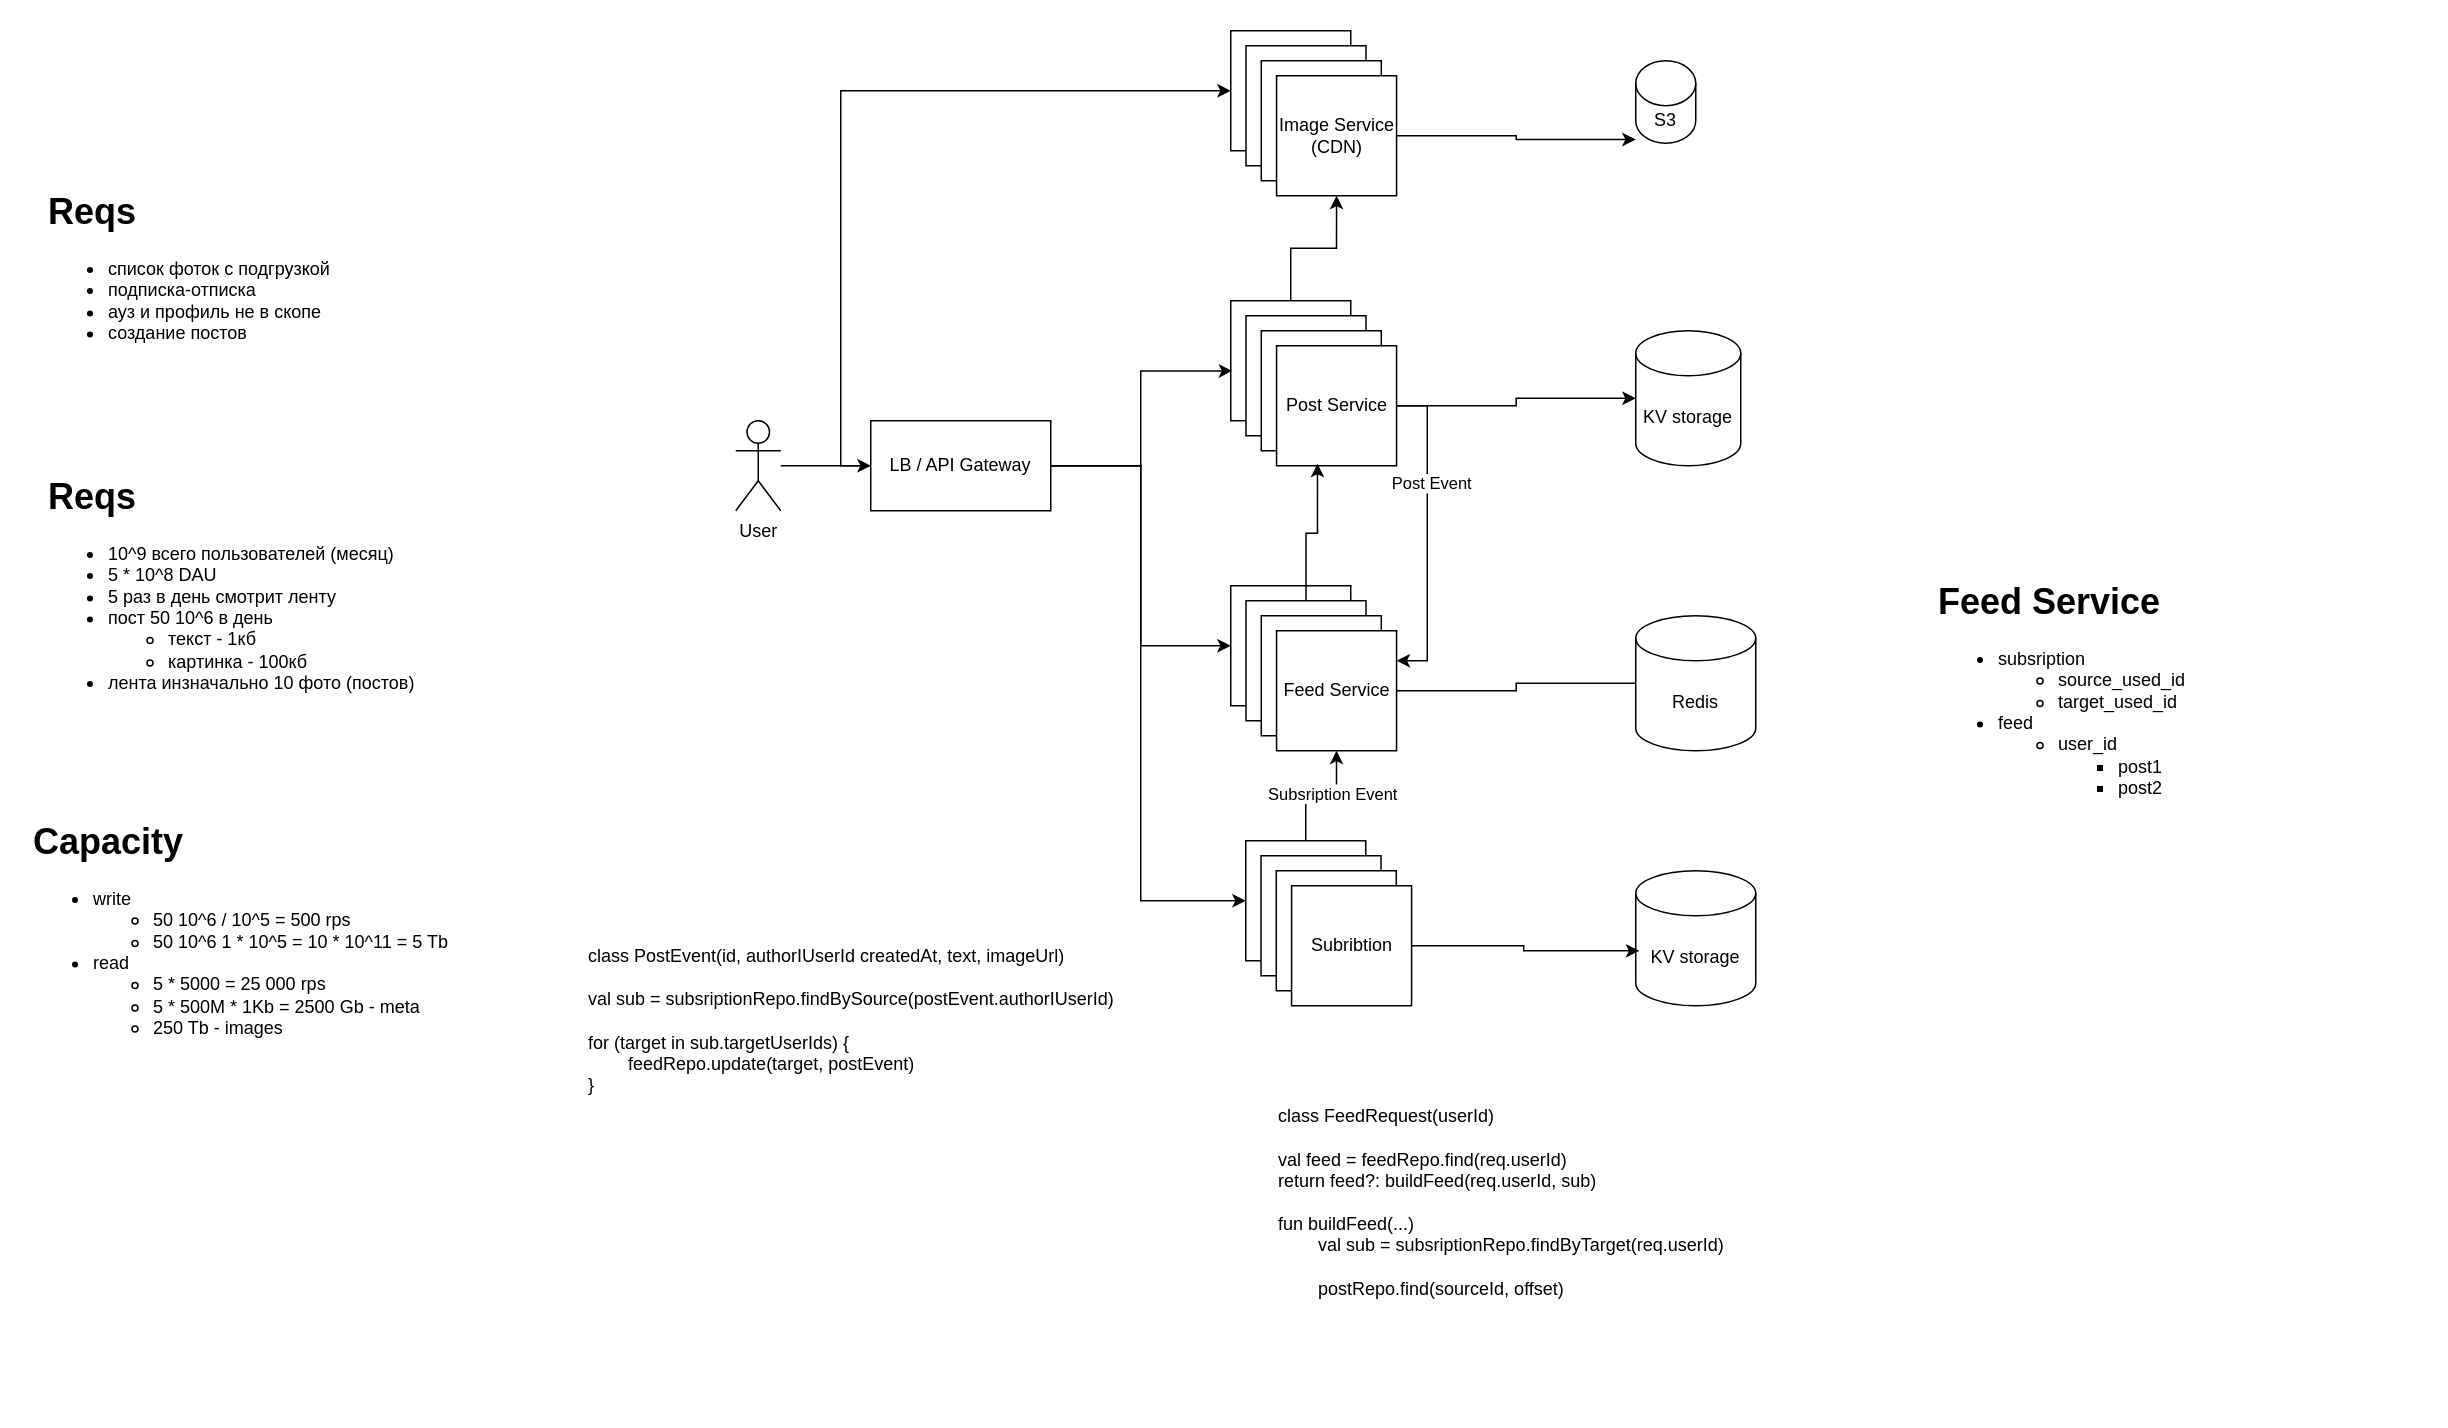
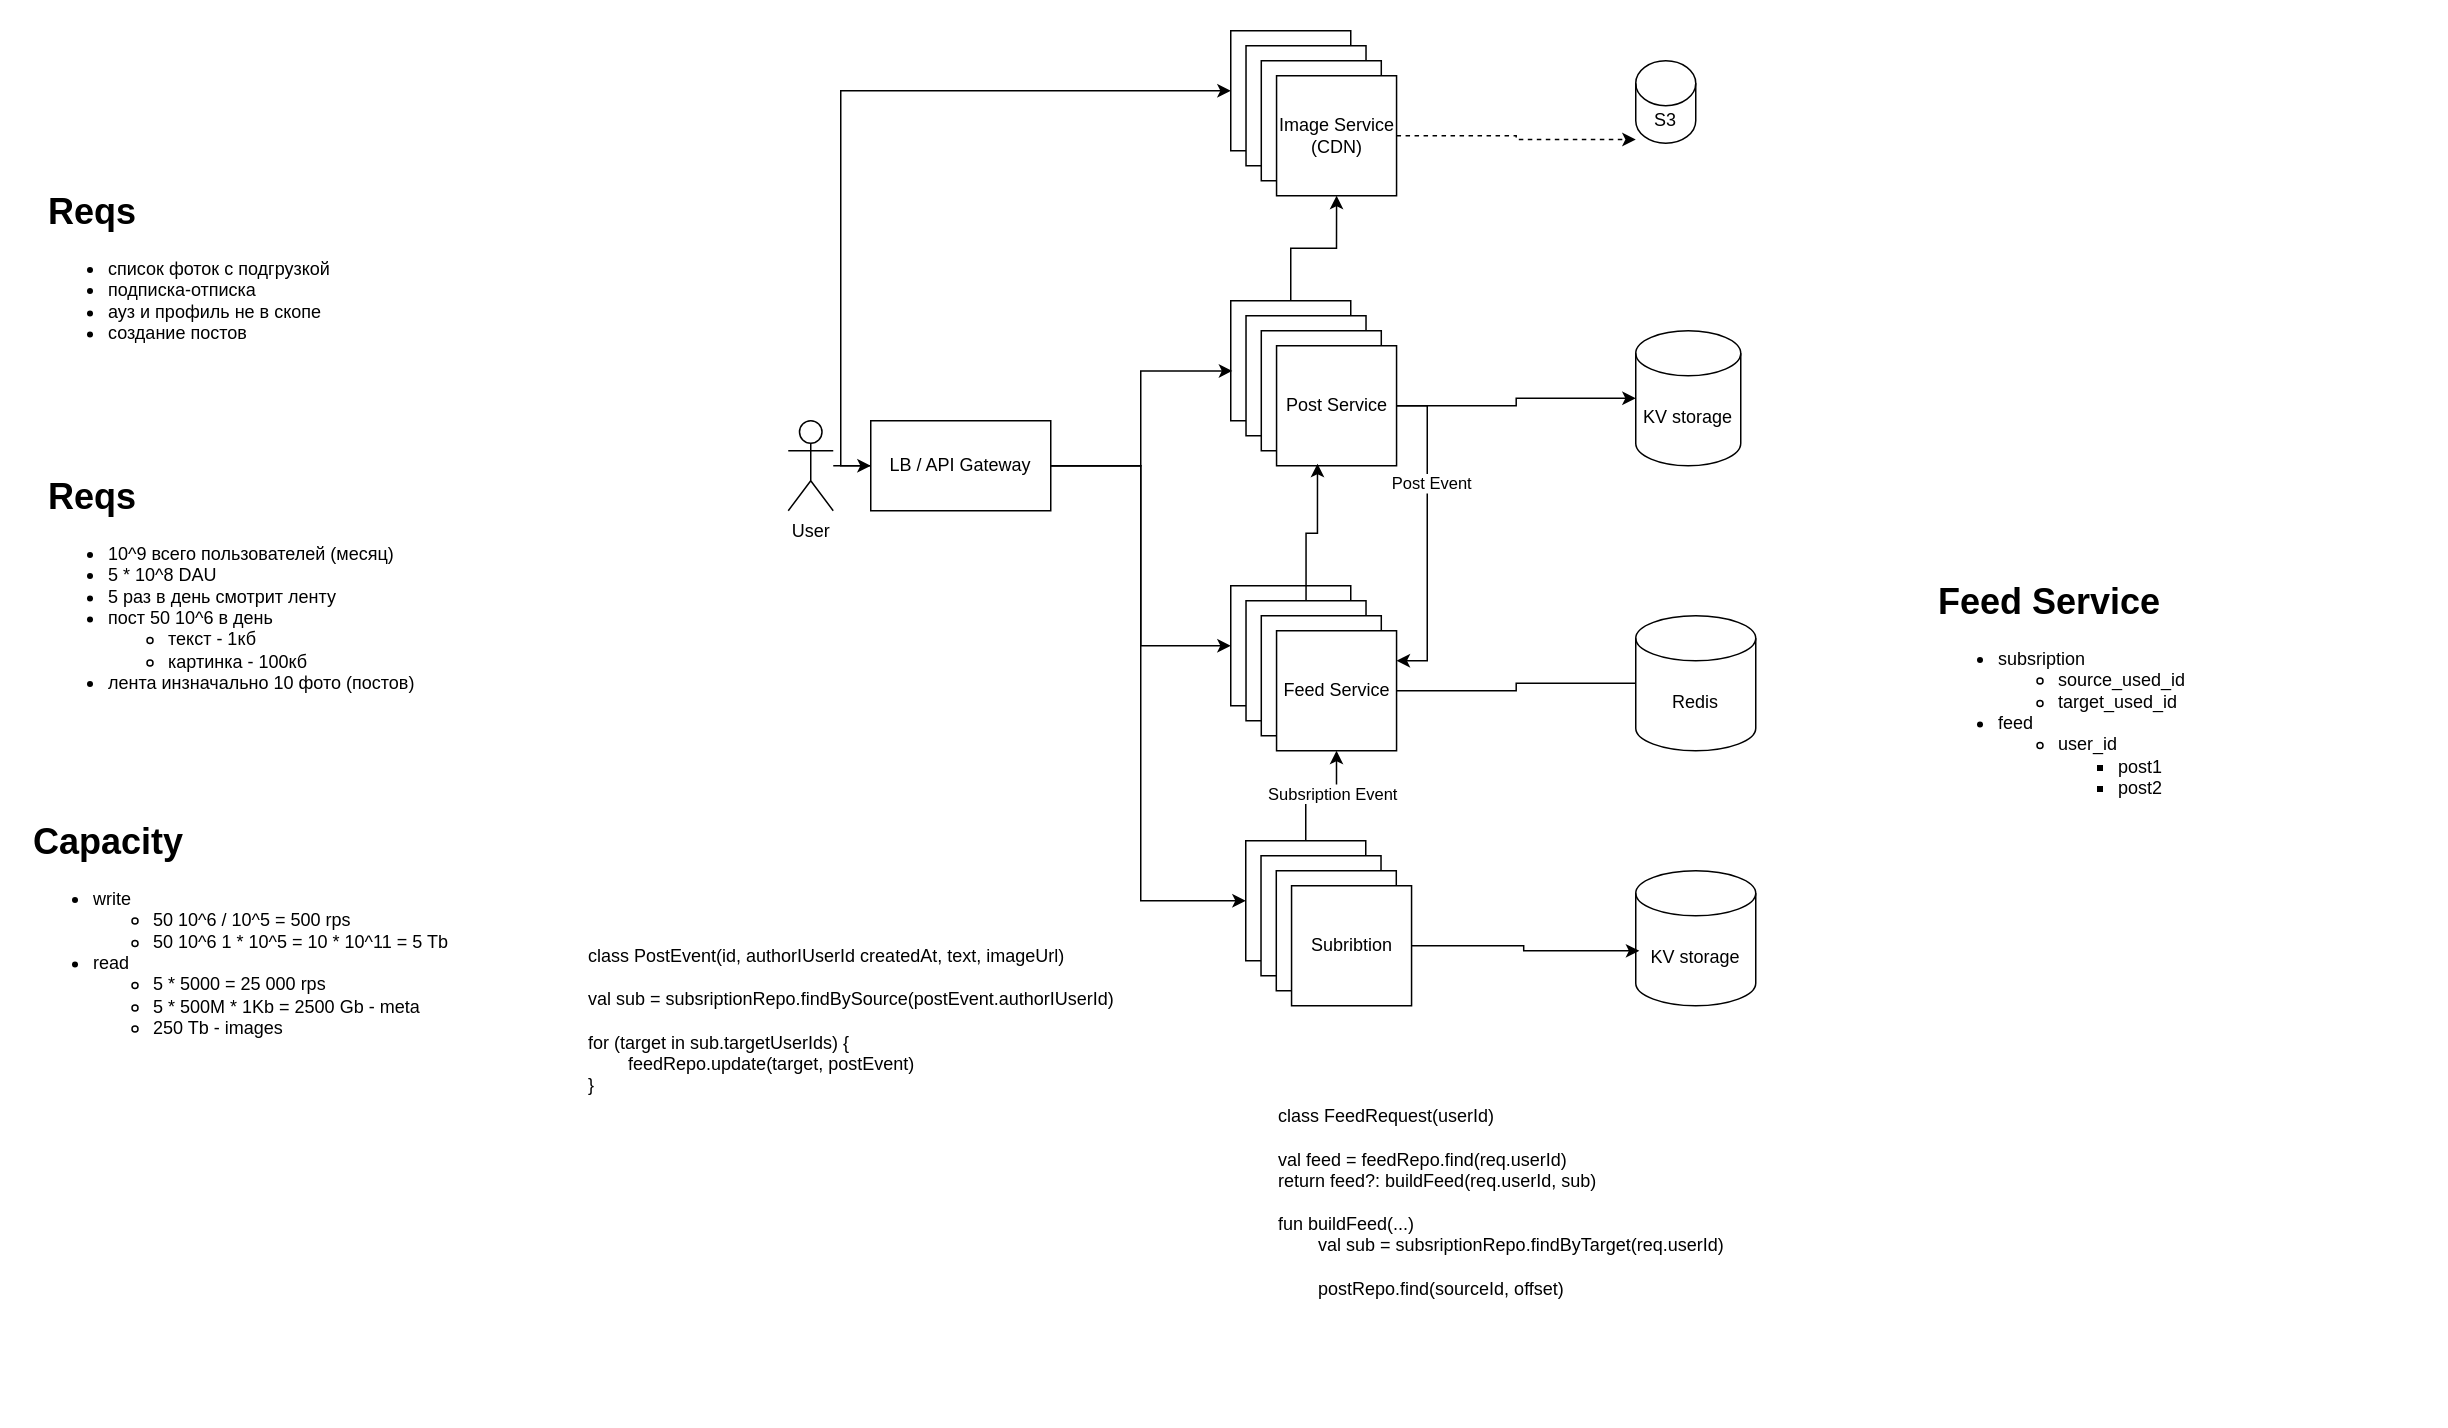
(1513, 136) -> (1513, 136)
(758, 466) -> (811, 466)
